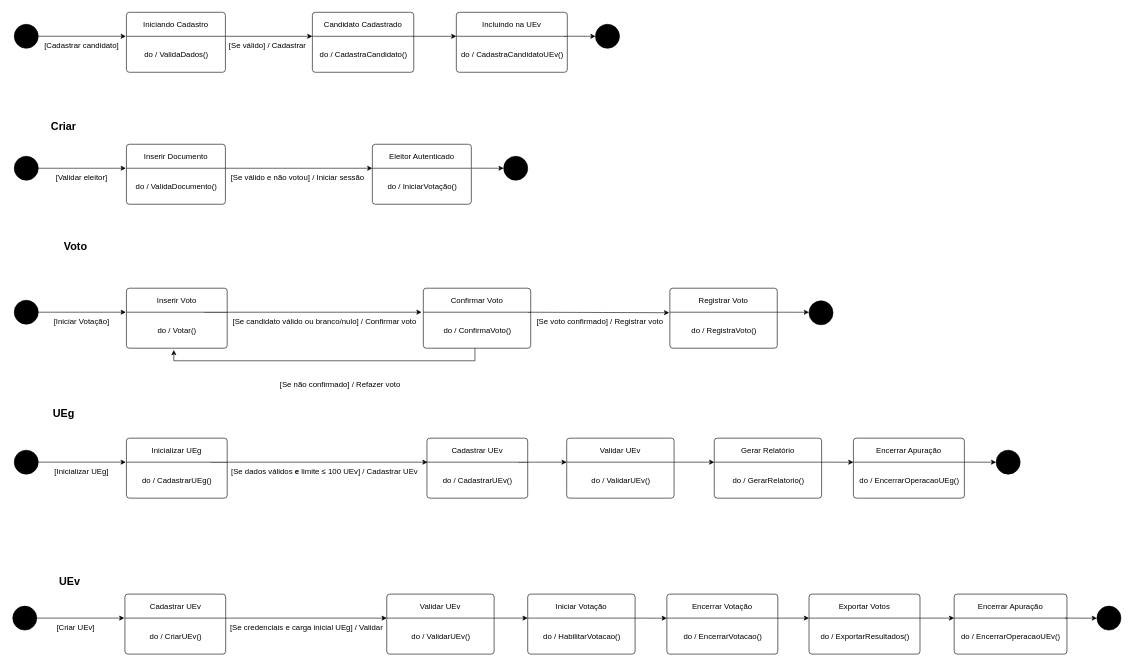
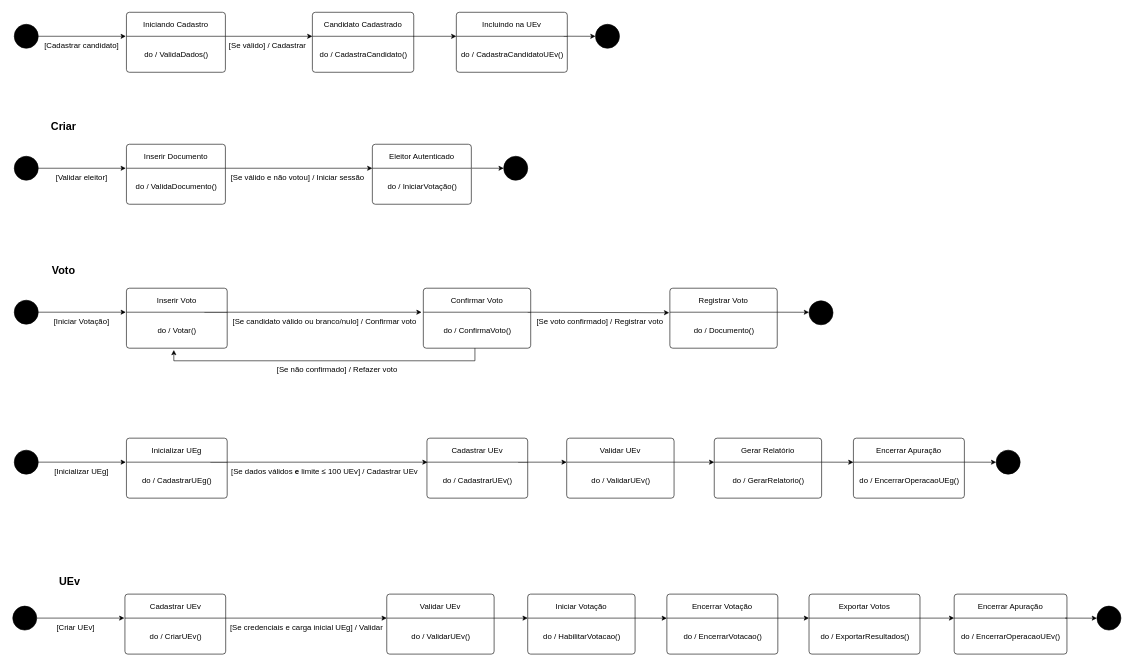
(75, 246) -> (63, 270)
(724, 330) -> (724, 330)
(340, 385) -> (337, 370)
(63, 414) -> none
